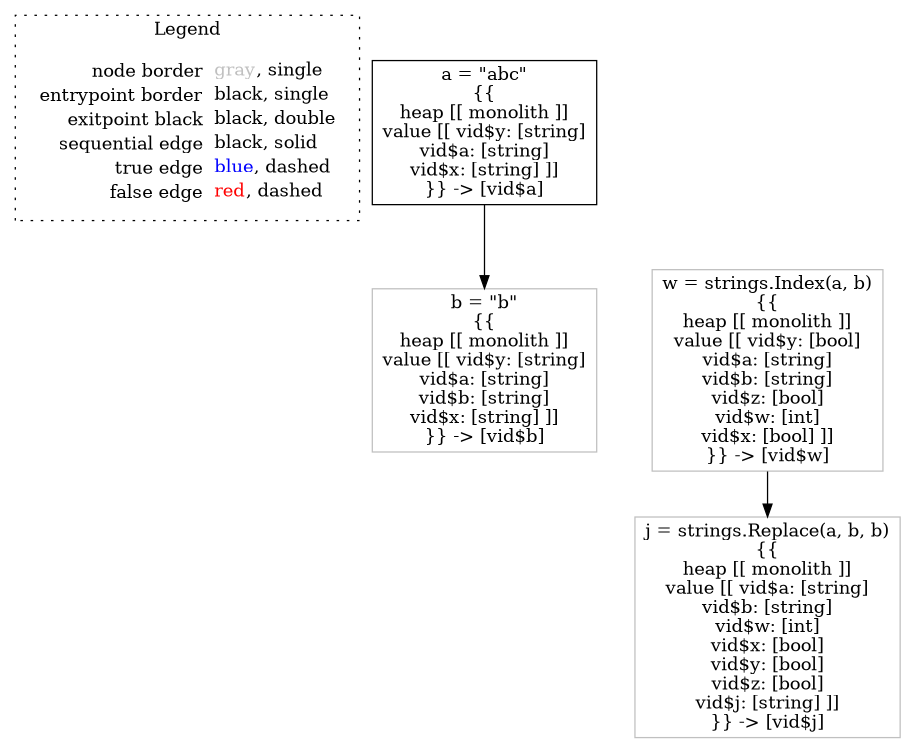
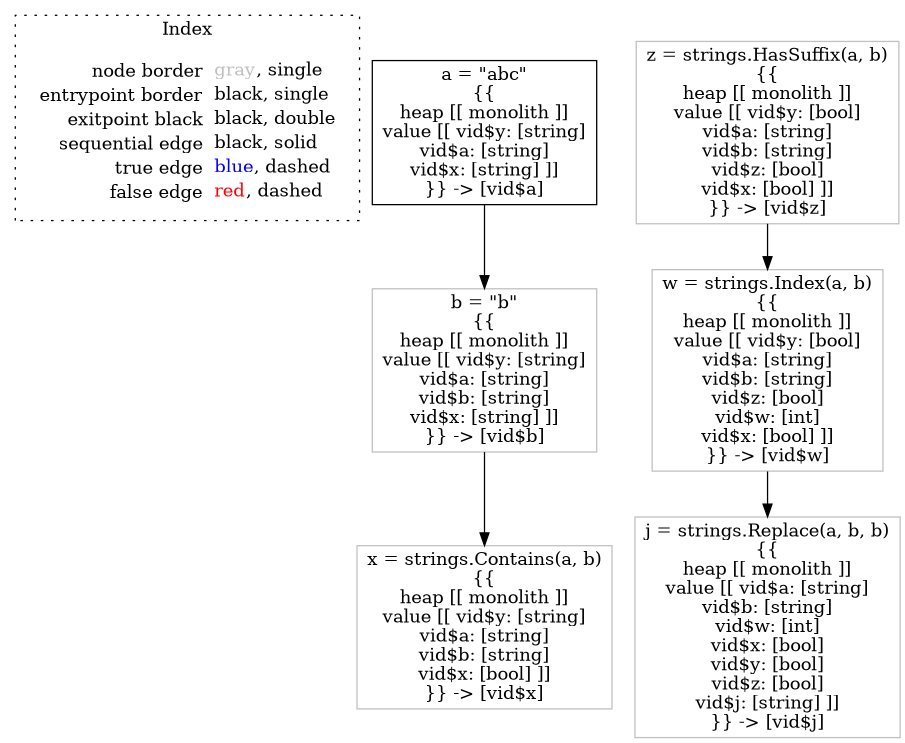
(187, 30) -> (187, 30)
none -> (768, 133)
none -> (484, 627)
